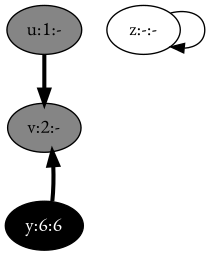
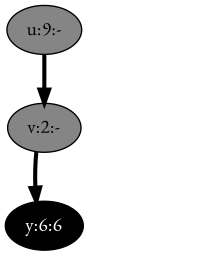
(44, 30) -> (44, 30)
(144, 30) -> none
(53, 183) -> (35, 170)
